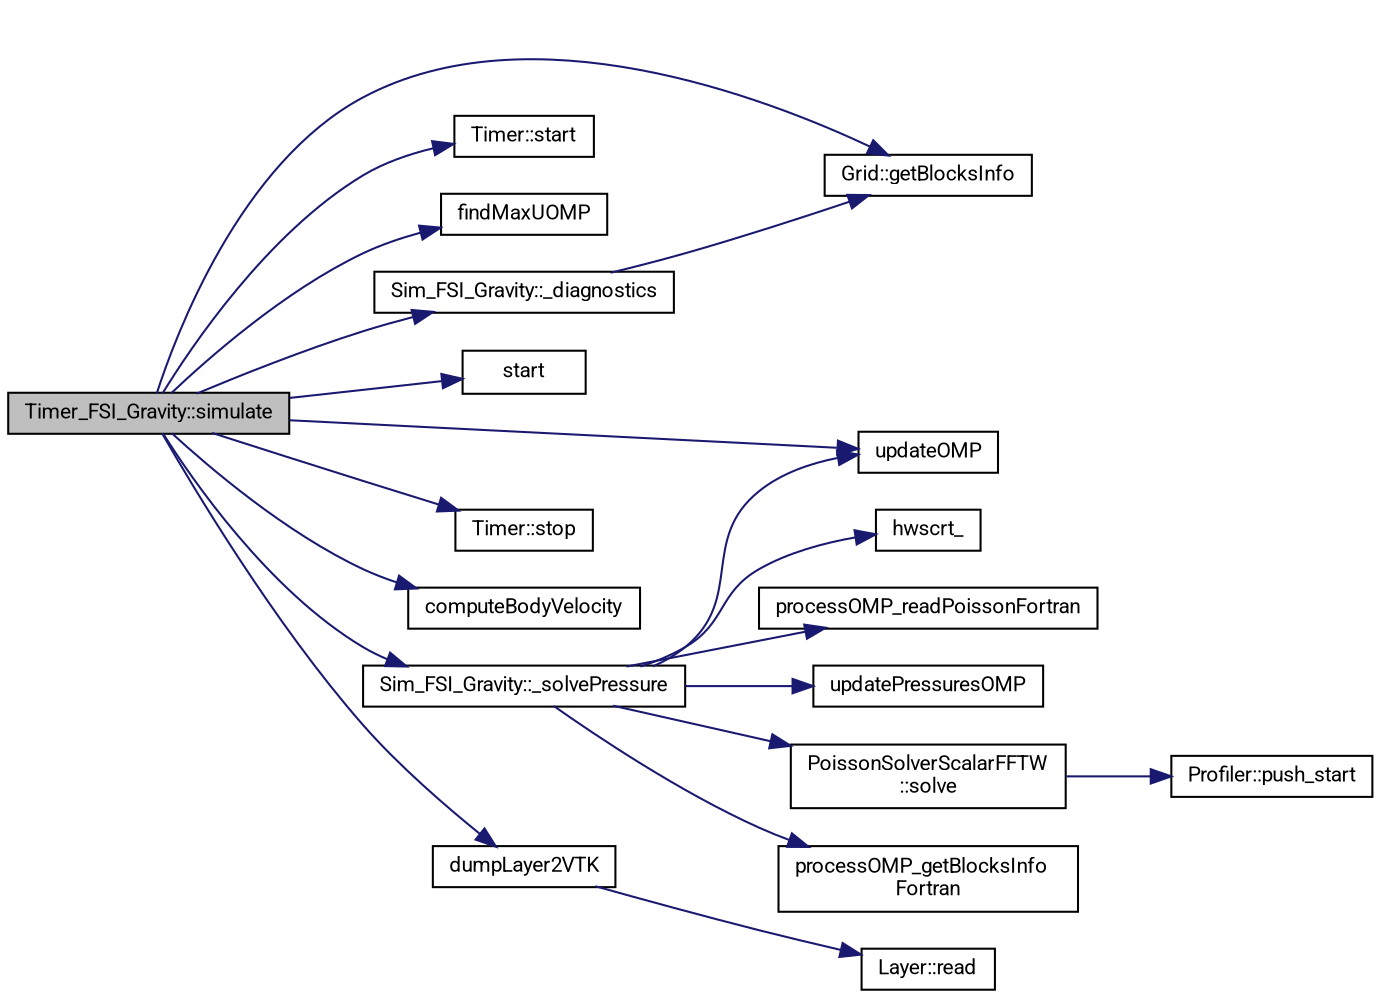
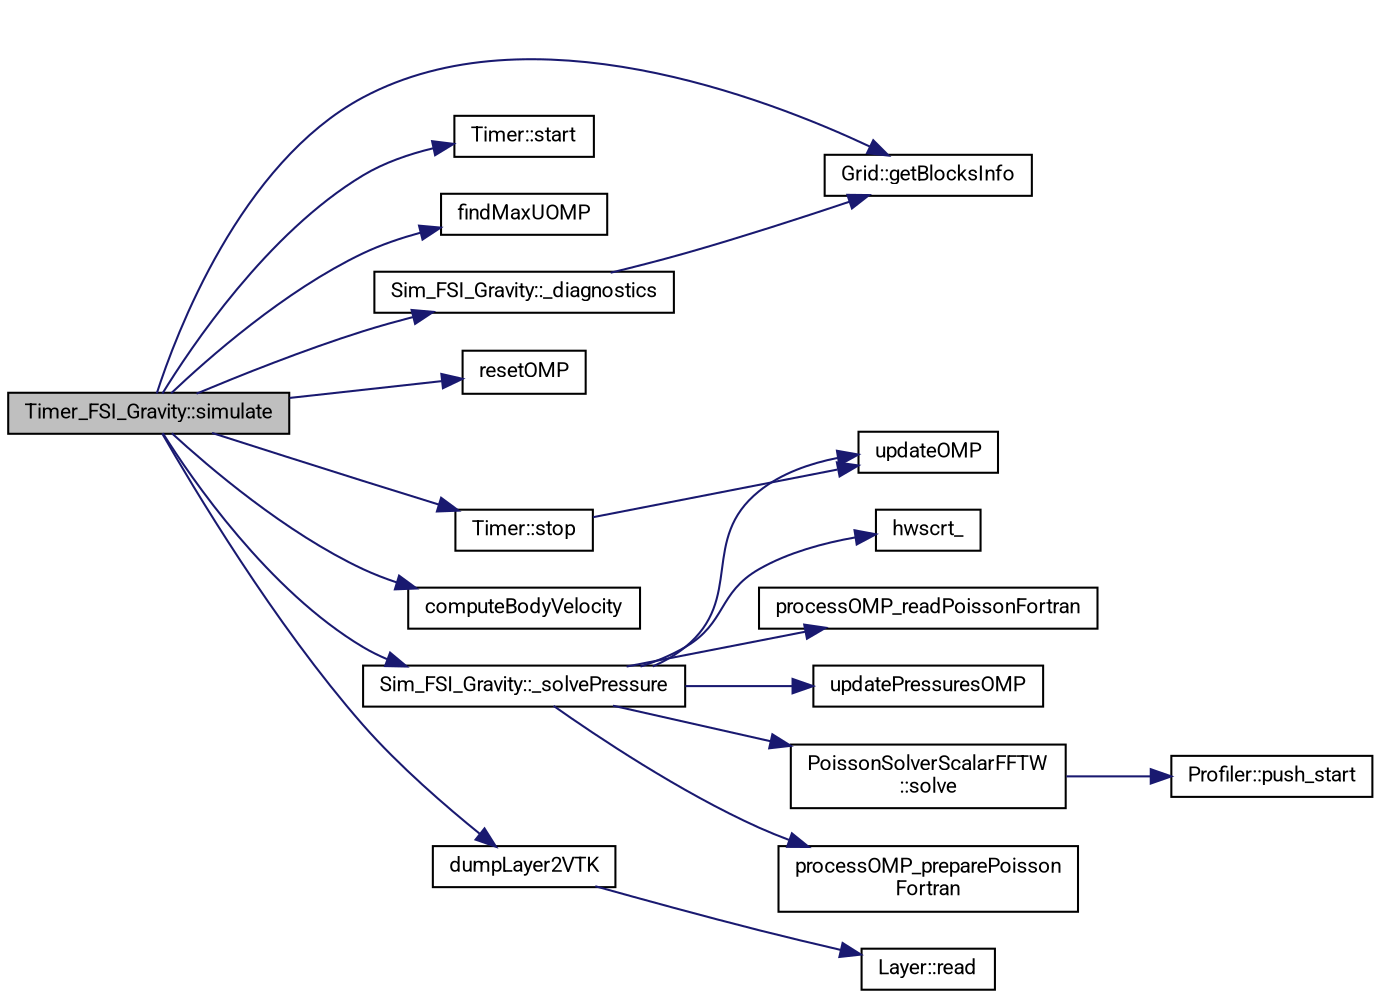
(524, 372) -> (524, 372)
(563, 434) -> (715, 493)
(928, 879) -> (928, 879)
